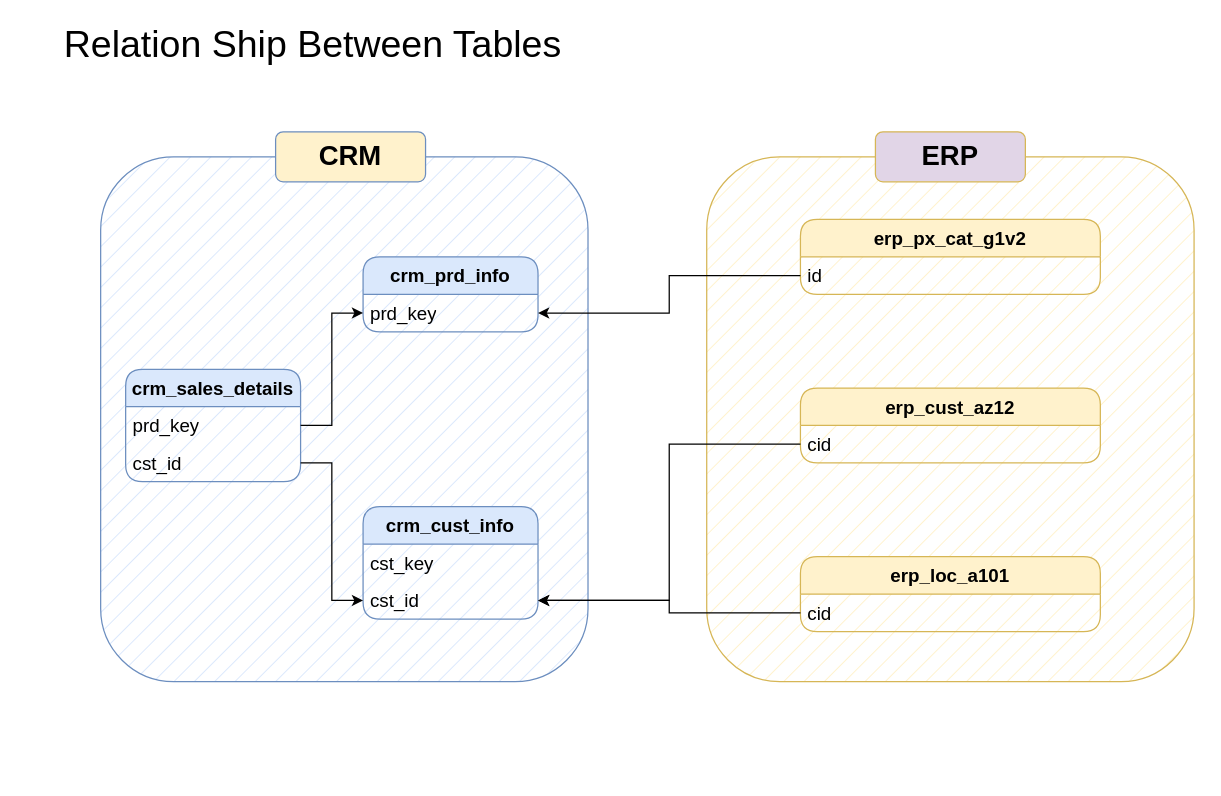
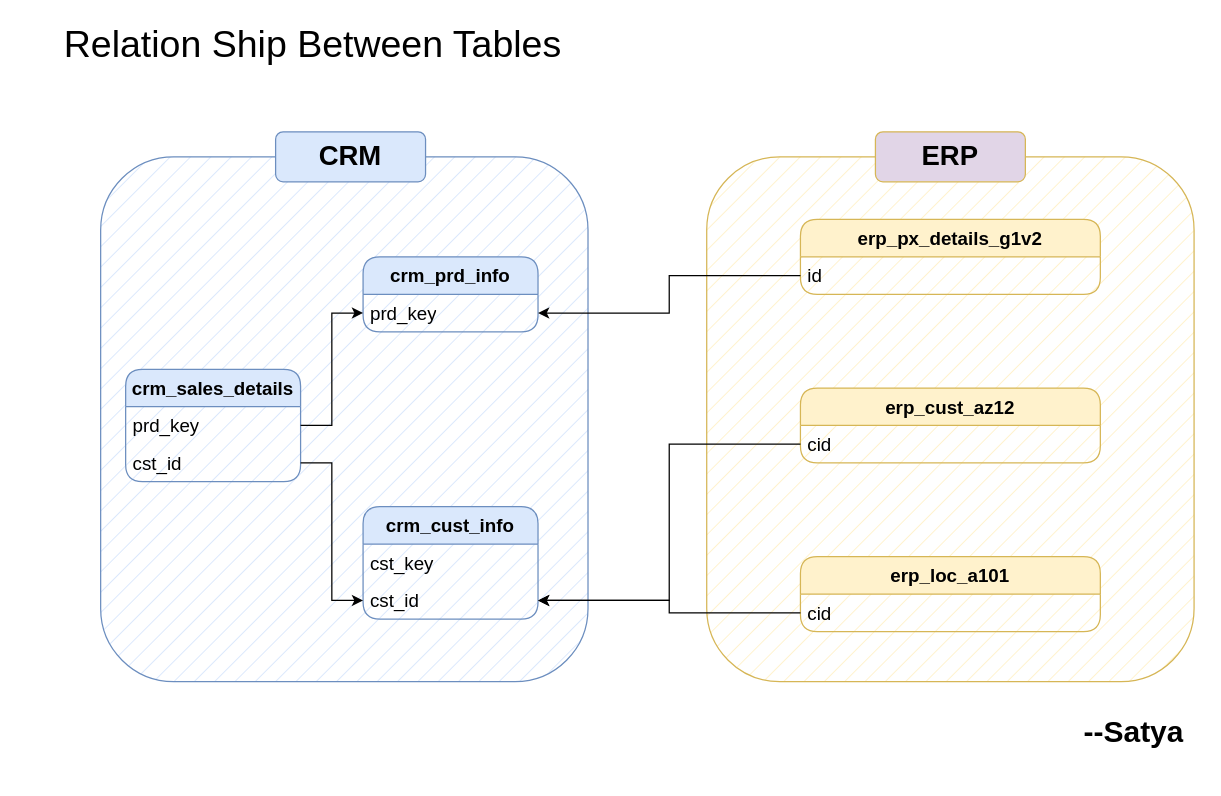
(351, 157) -> (351, 157)
(951, 238) -> (951, 238)
none -> (1138, 738)
